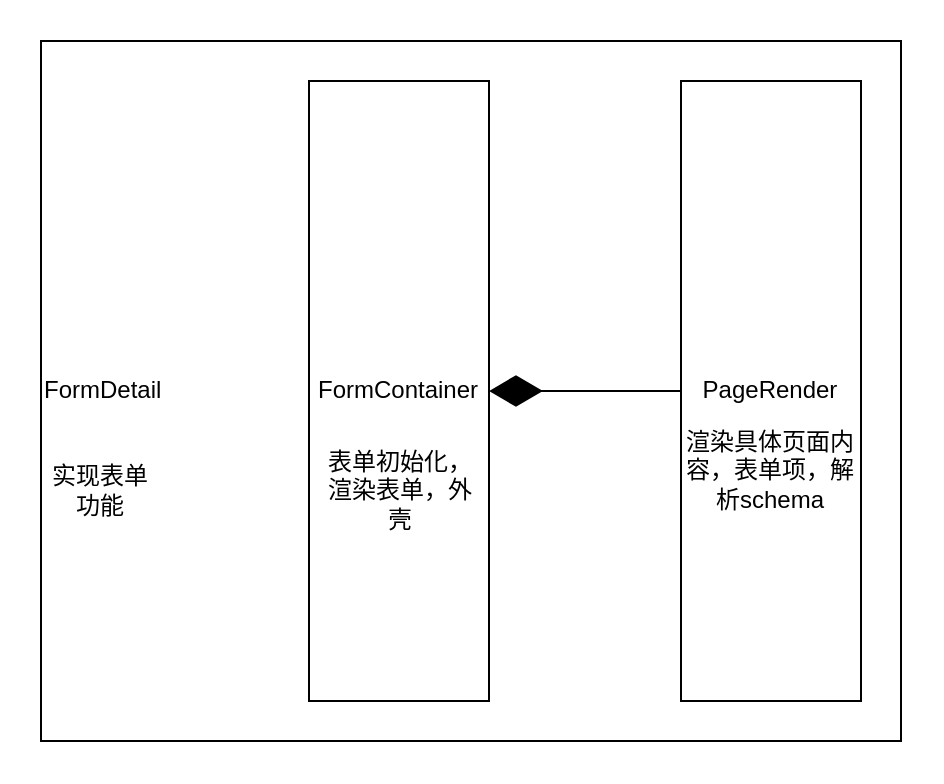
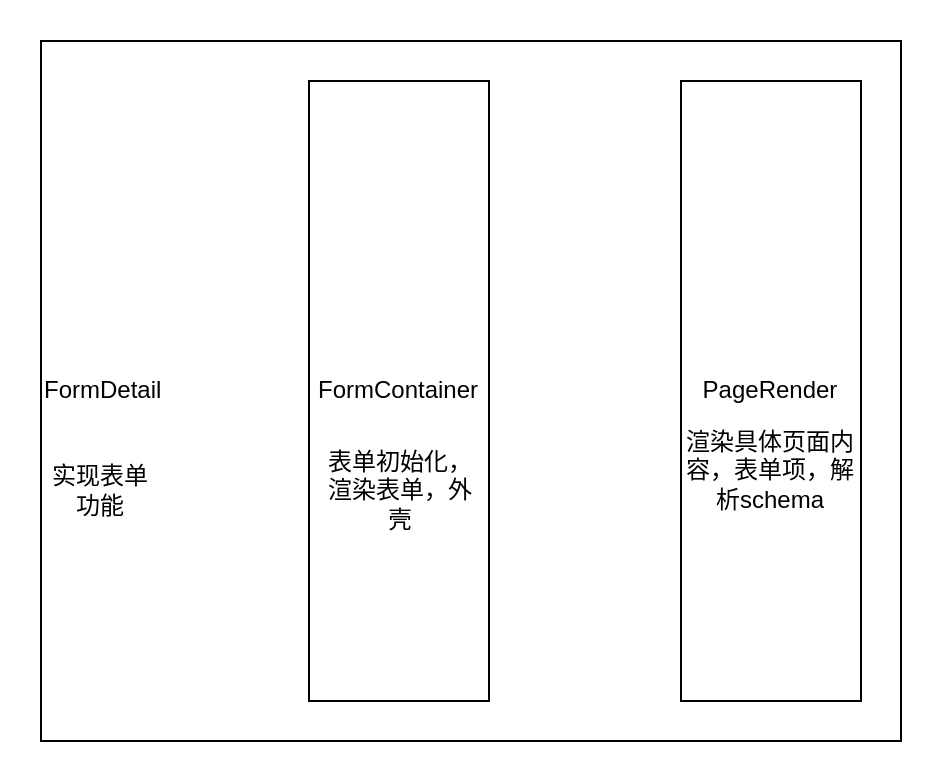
(611, 391) -> none
